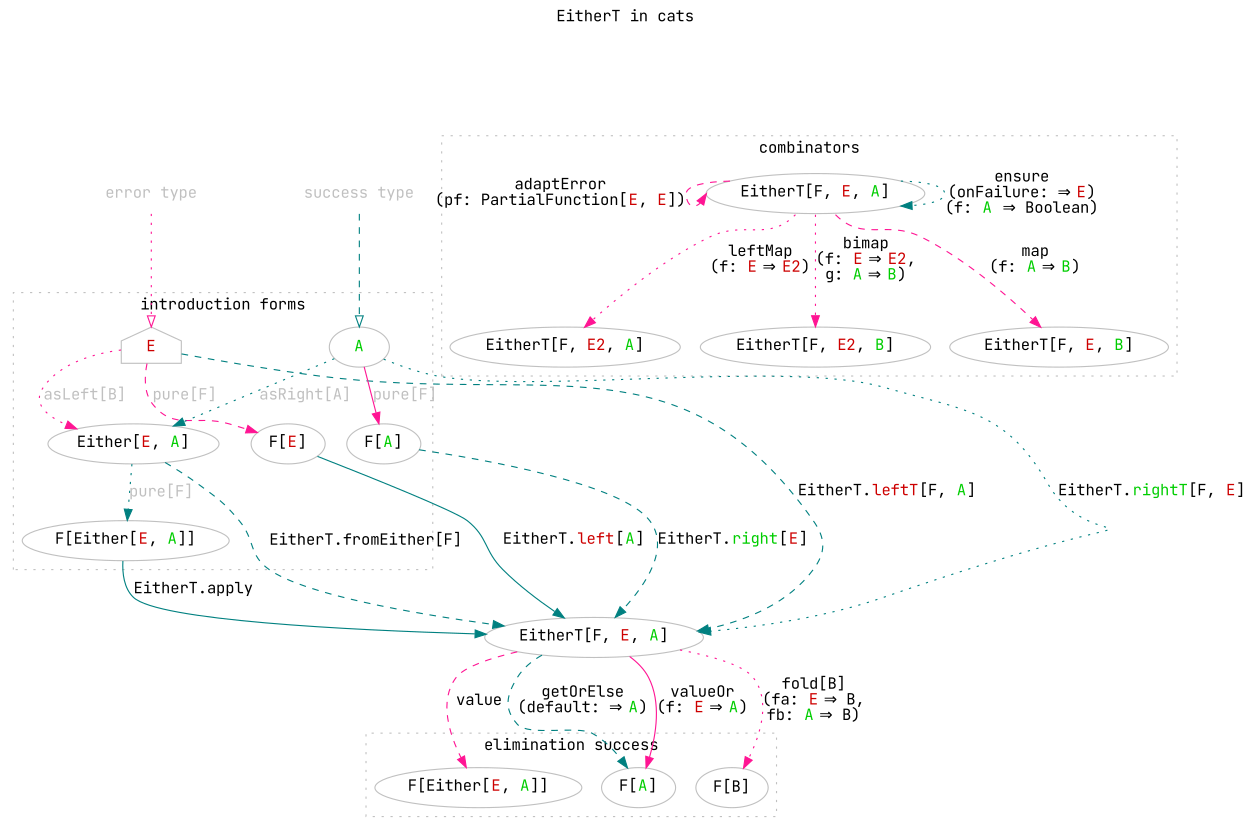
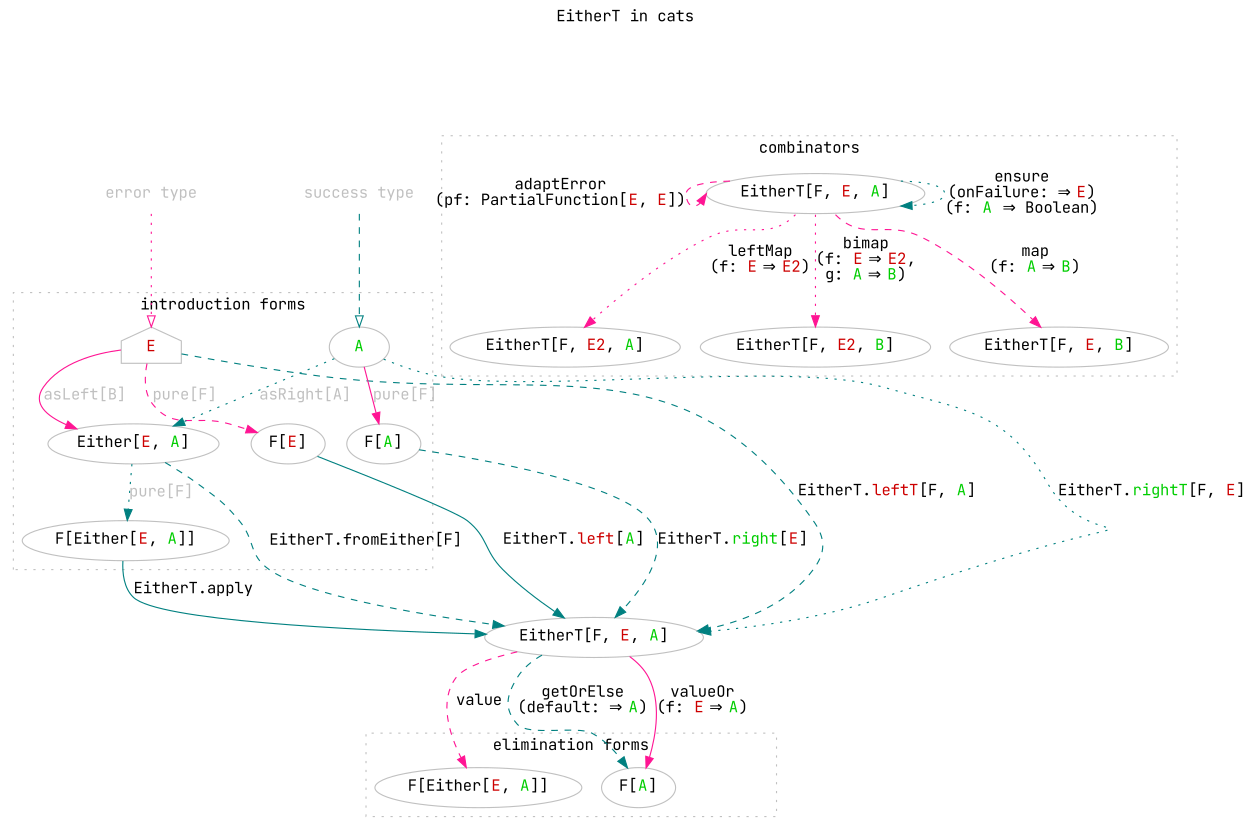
(56, 374) -> (56, 374)
(571, 746) -> (571, 746)
(732, 788) -> none
